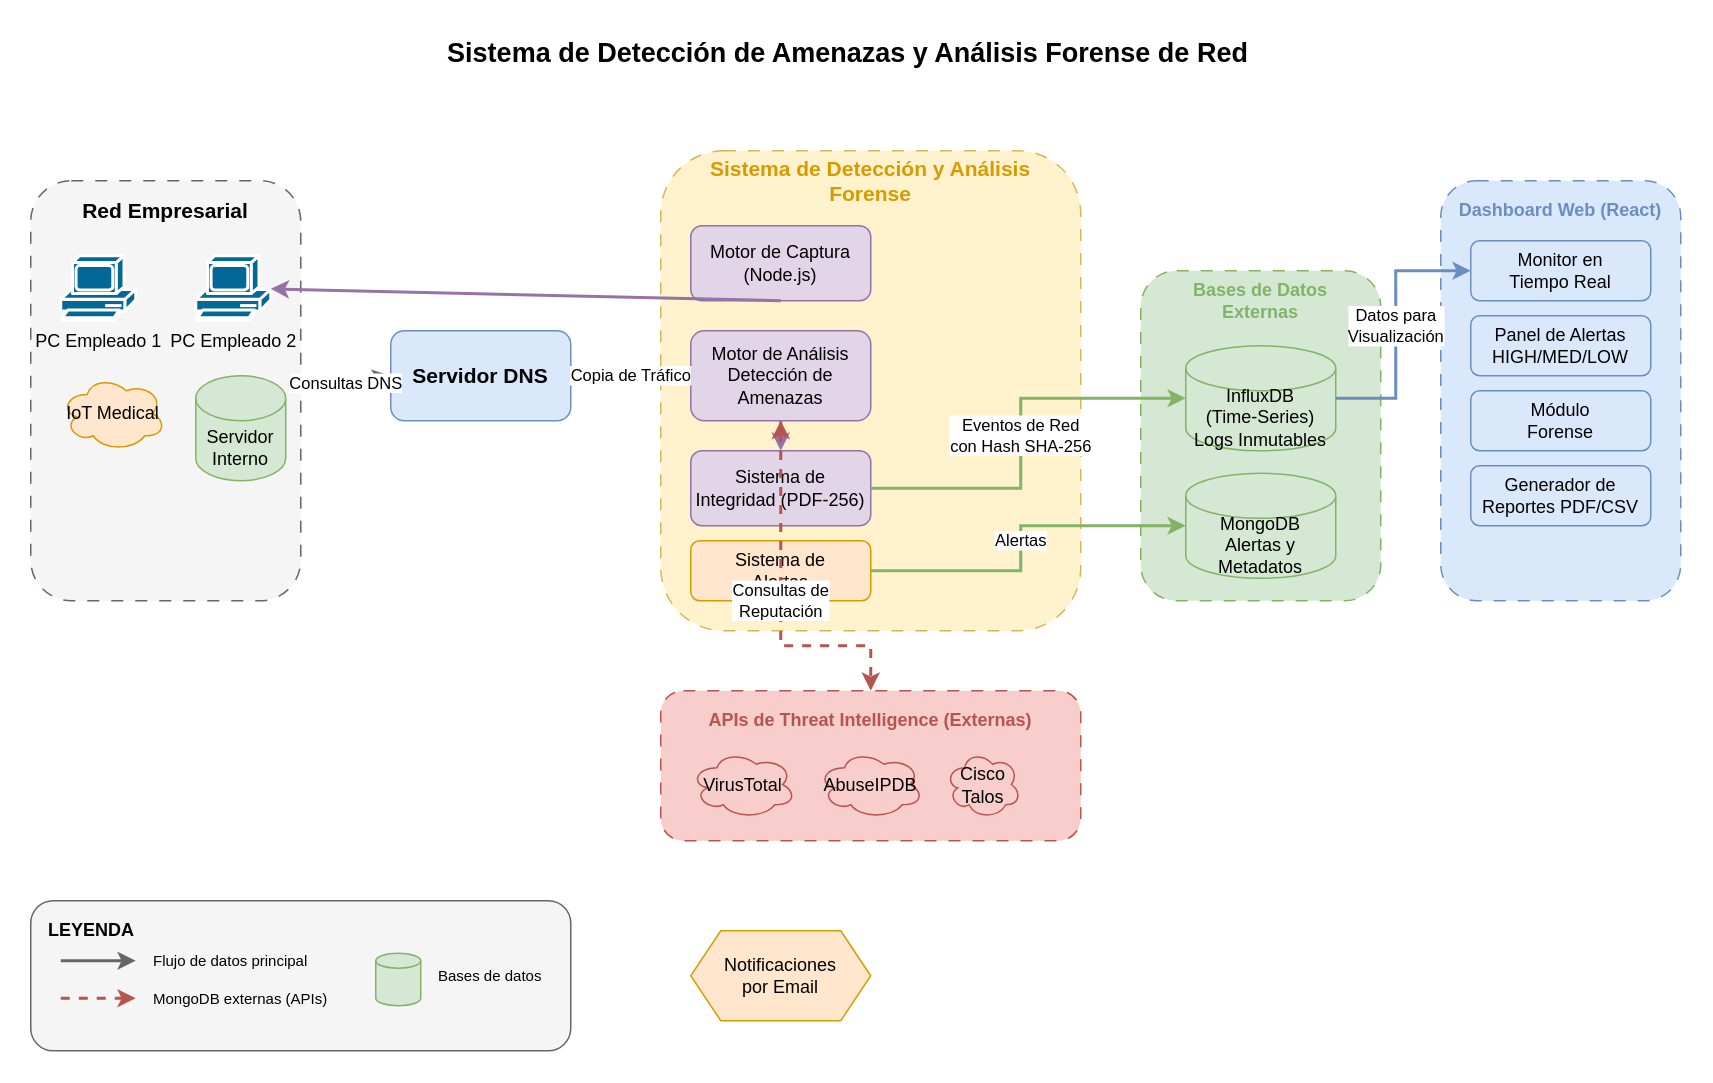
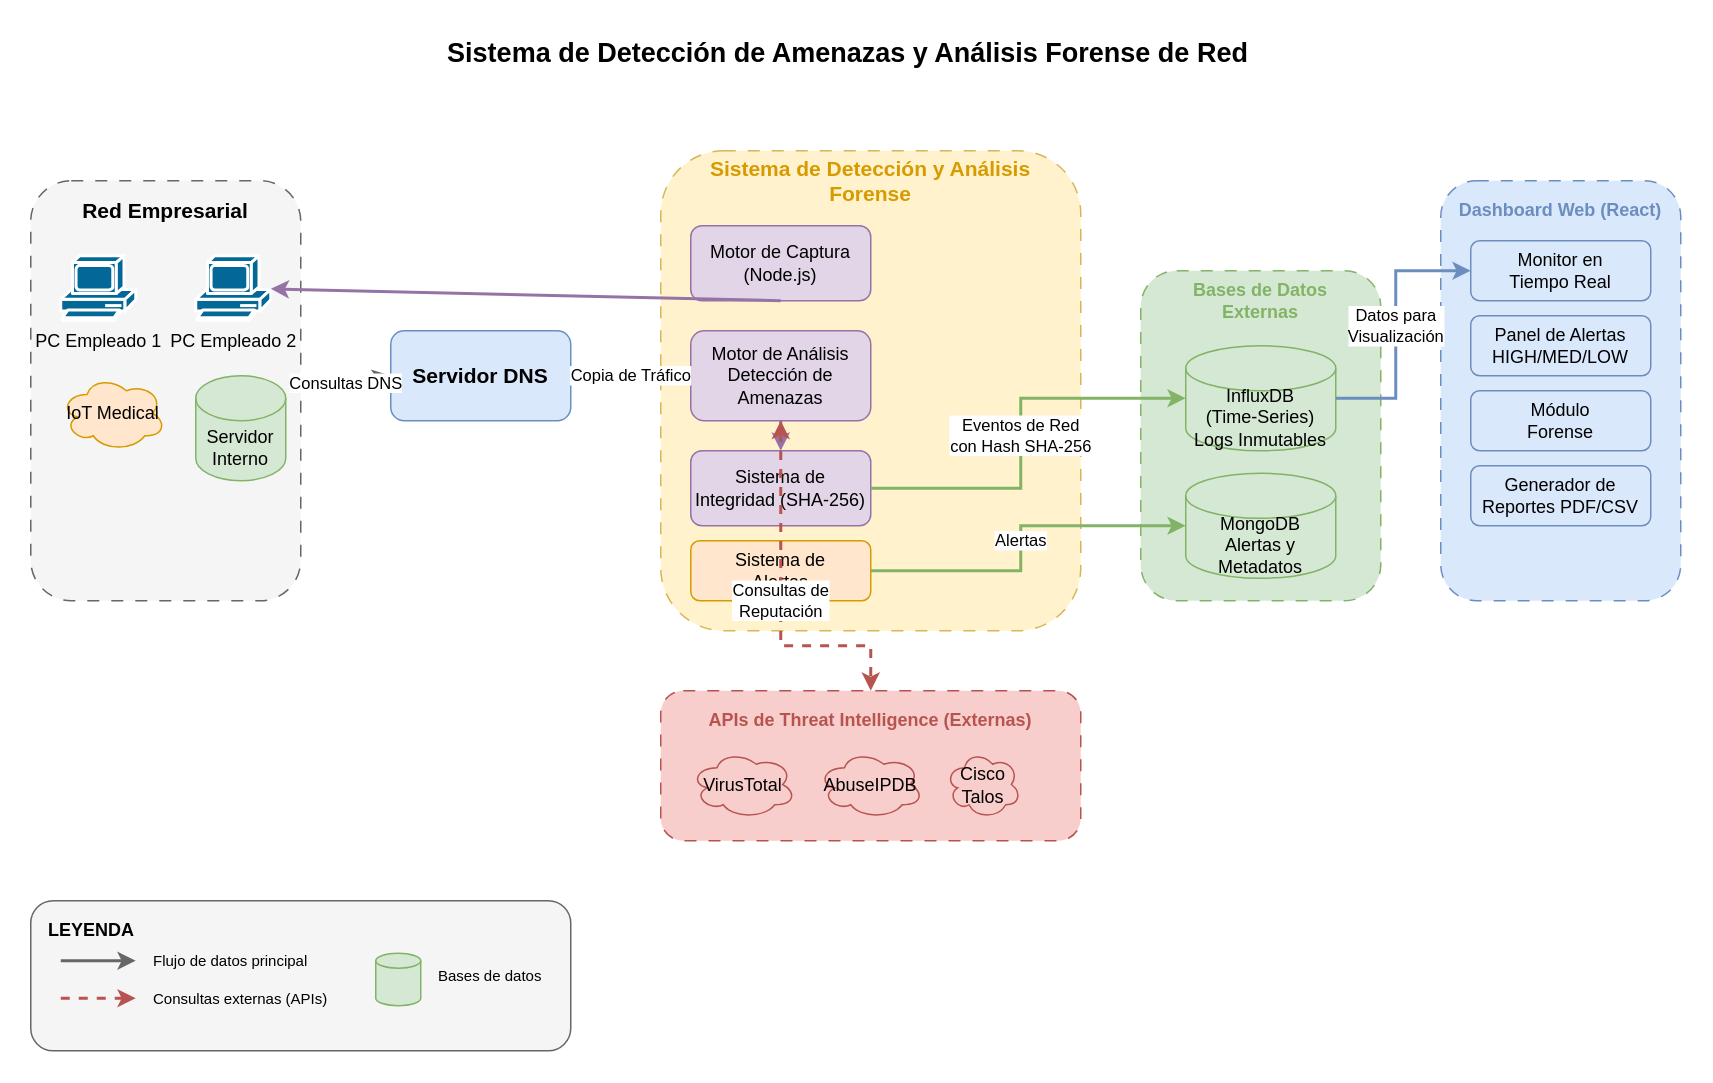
(781, 488) -> (781, 488)
(781, 976) -> none
(246, 998) -> (250, 998)
